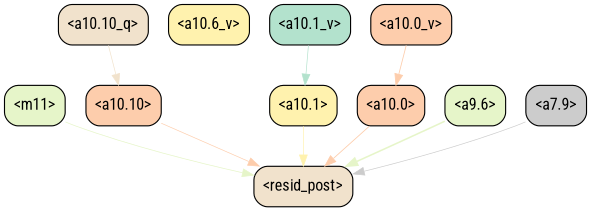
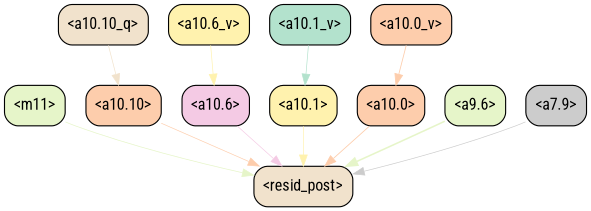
none -> (216, 106)
